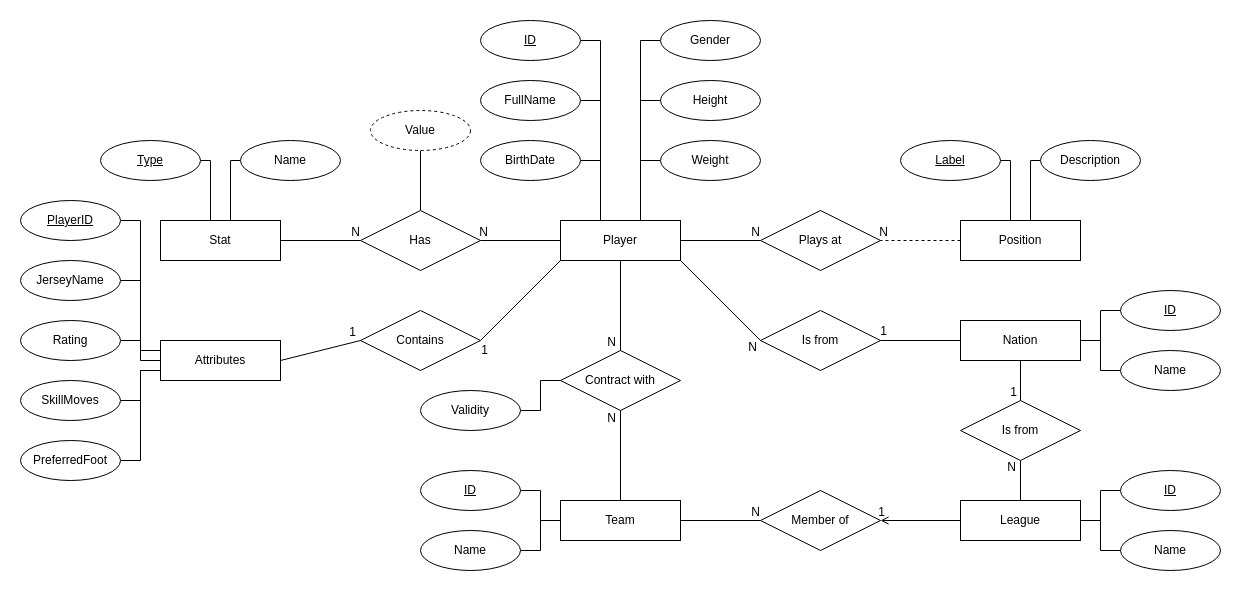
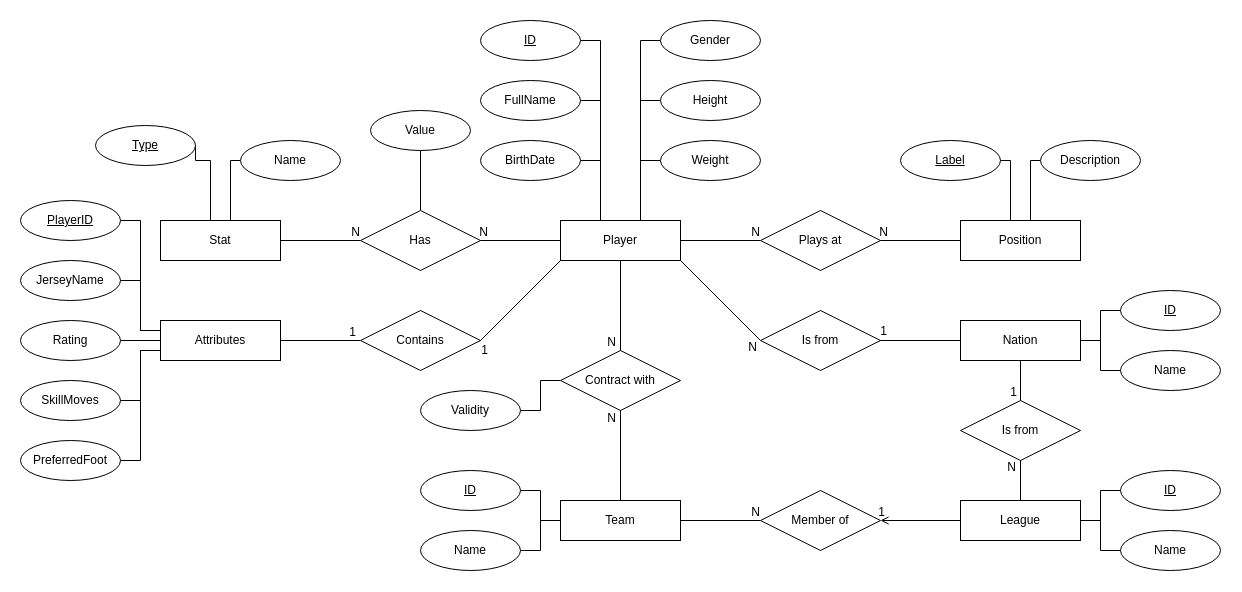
(421, 131) -> (421, 131)
(151, 161) -> (146, 146)
(920, 241) -> (920, 241)
(221, 361) -> (221, 341)
